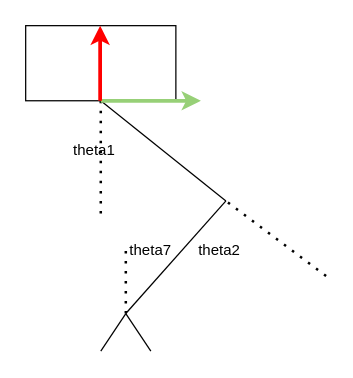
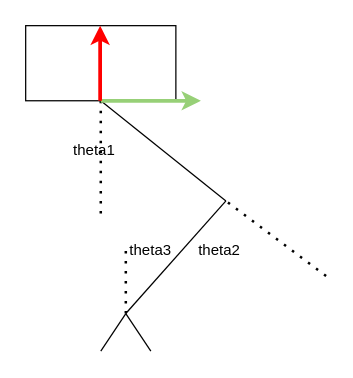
(151, 251) -> (151, 251)
